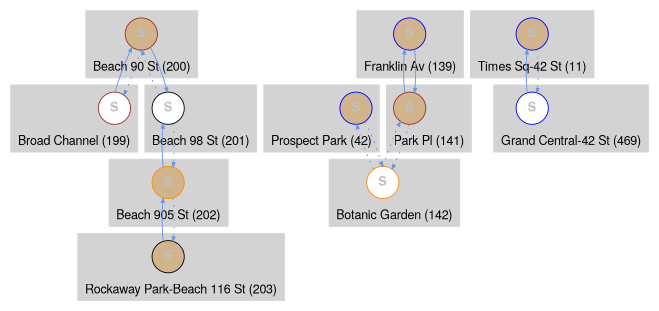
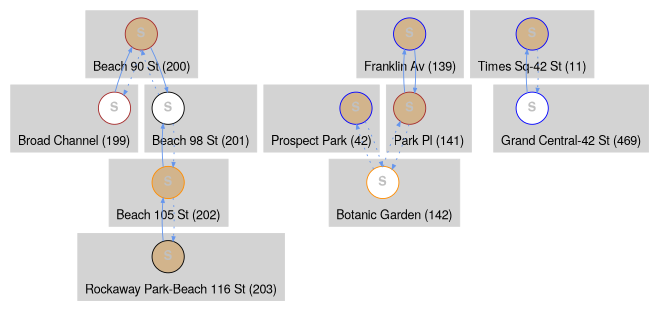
(169, 216) -> (169, 216)
